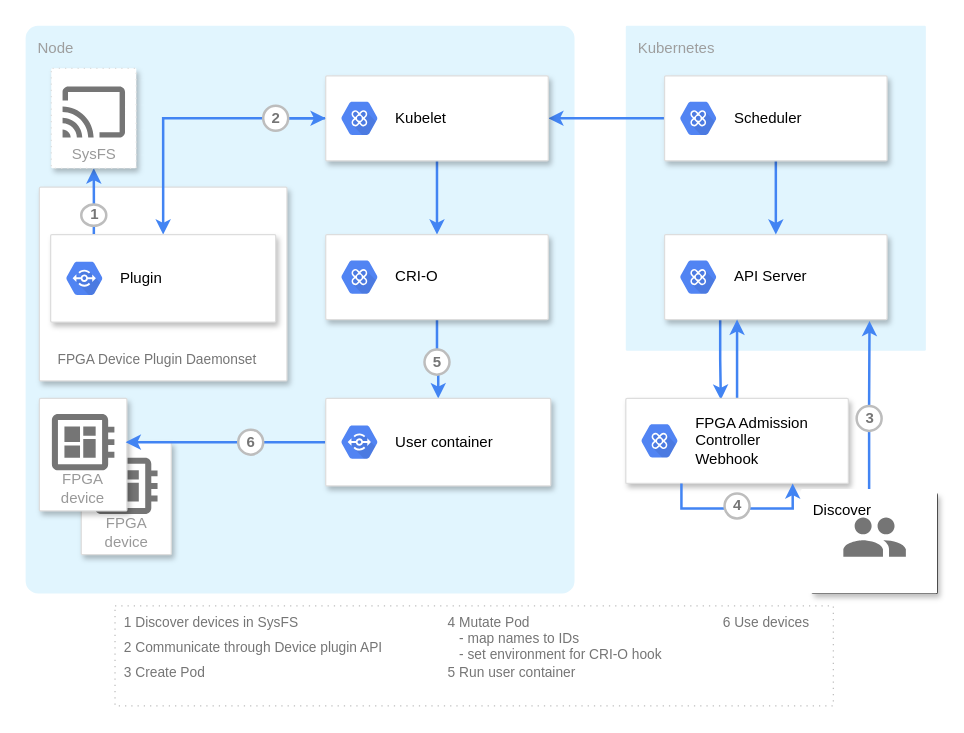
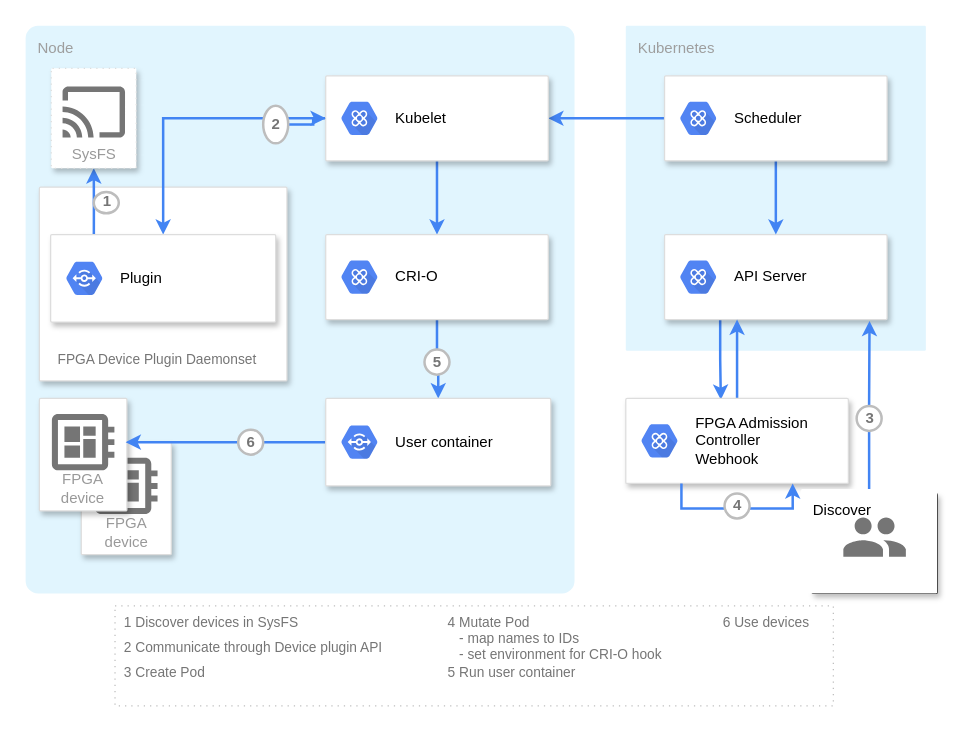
(276, 118) -> (276, 124)
(94, 215) -> (106, 203)
